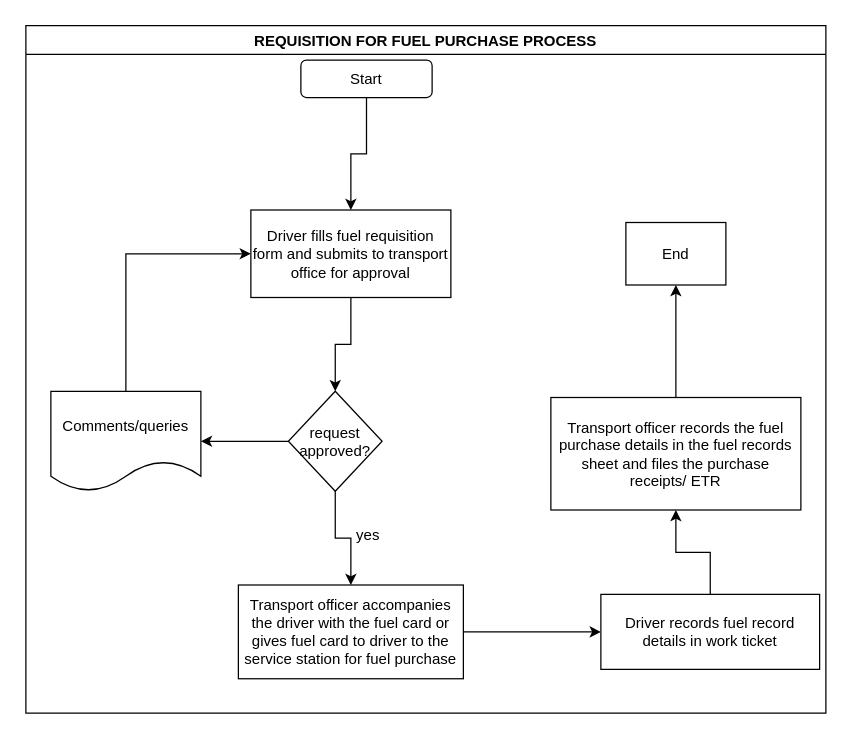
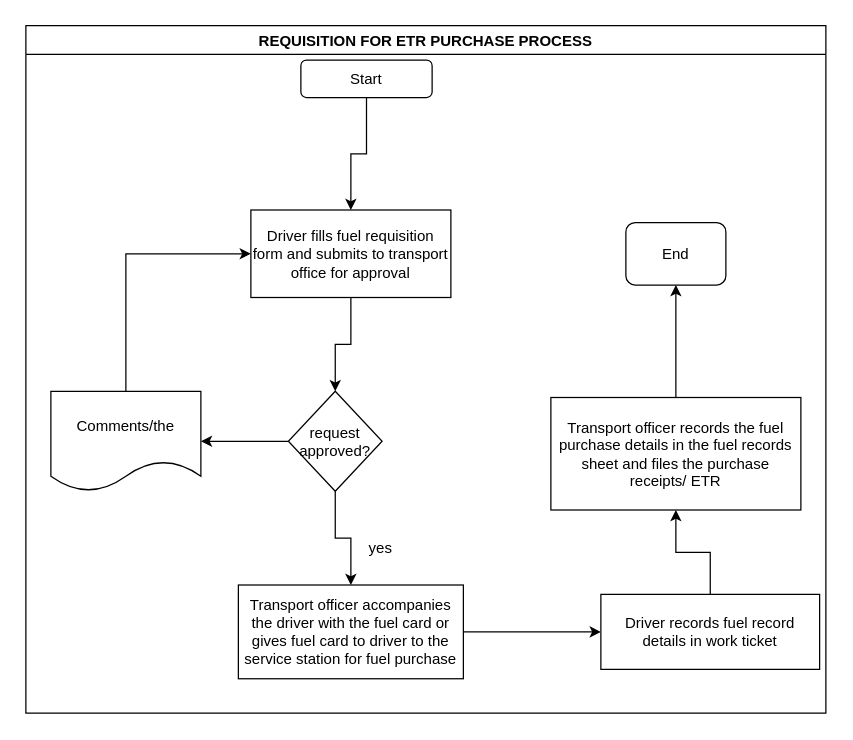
(425, 41) -> (425, 41)
(676, 254) -> (676, 254)
(126, 427) -> (126, 427)
(368, 535) -> (381, 548)
